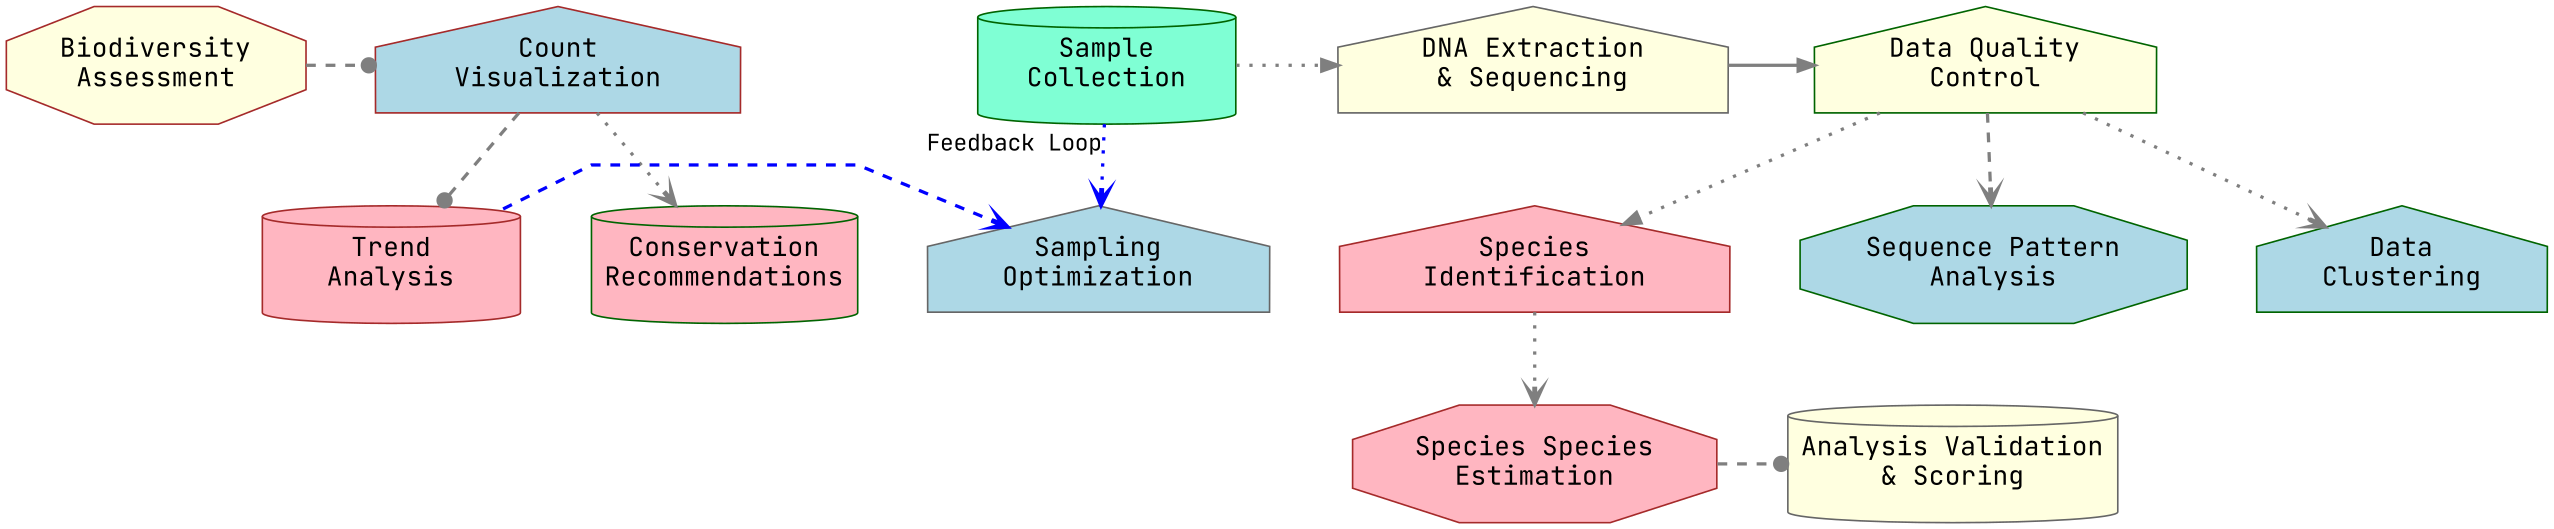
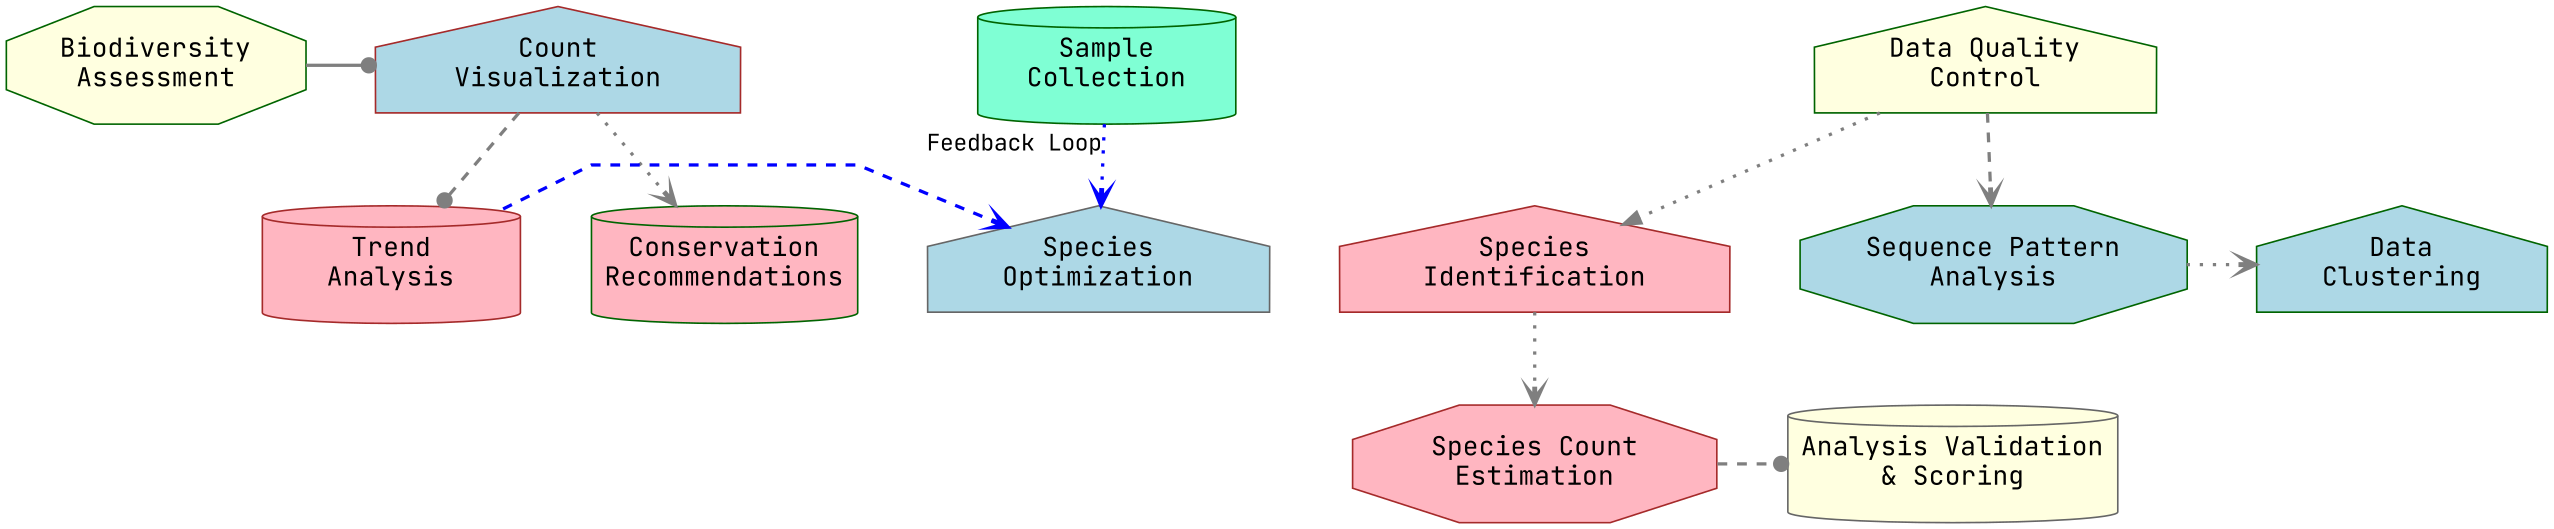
(156, 65) -> (156, 65)
(334, 65) -> (334, 65)
(1533, 65) -> none
(2197, 166) -> (2213, 265)
(1099, 265) -> (1099, 265)
(1535, 464) -> (1535, 464)
